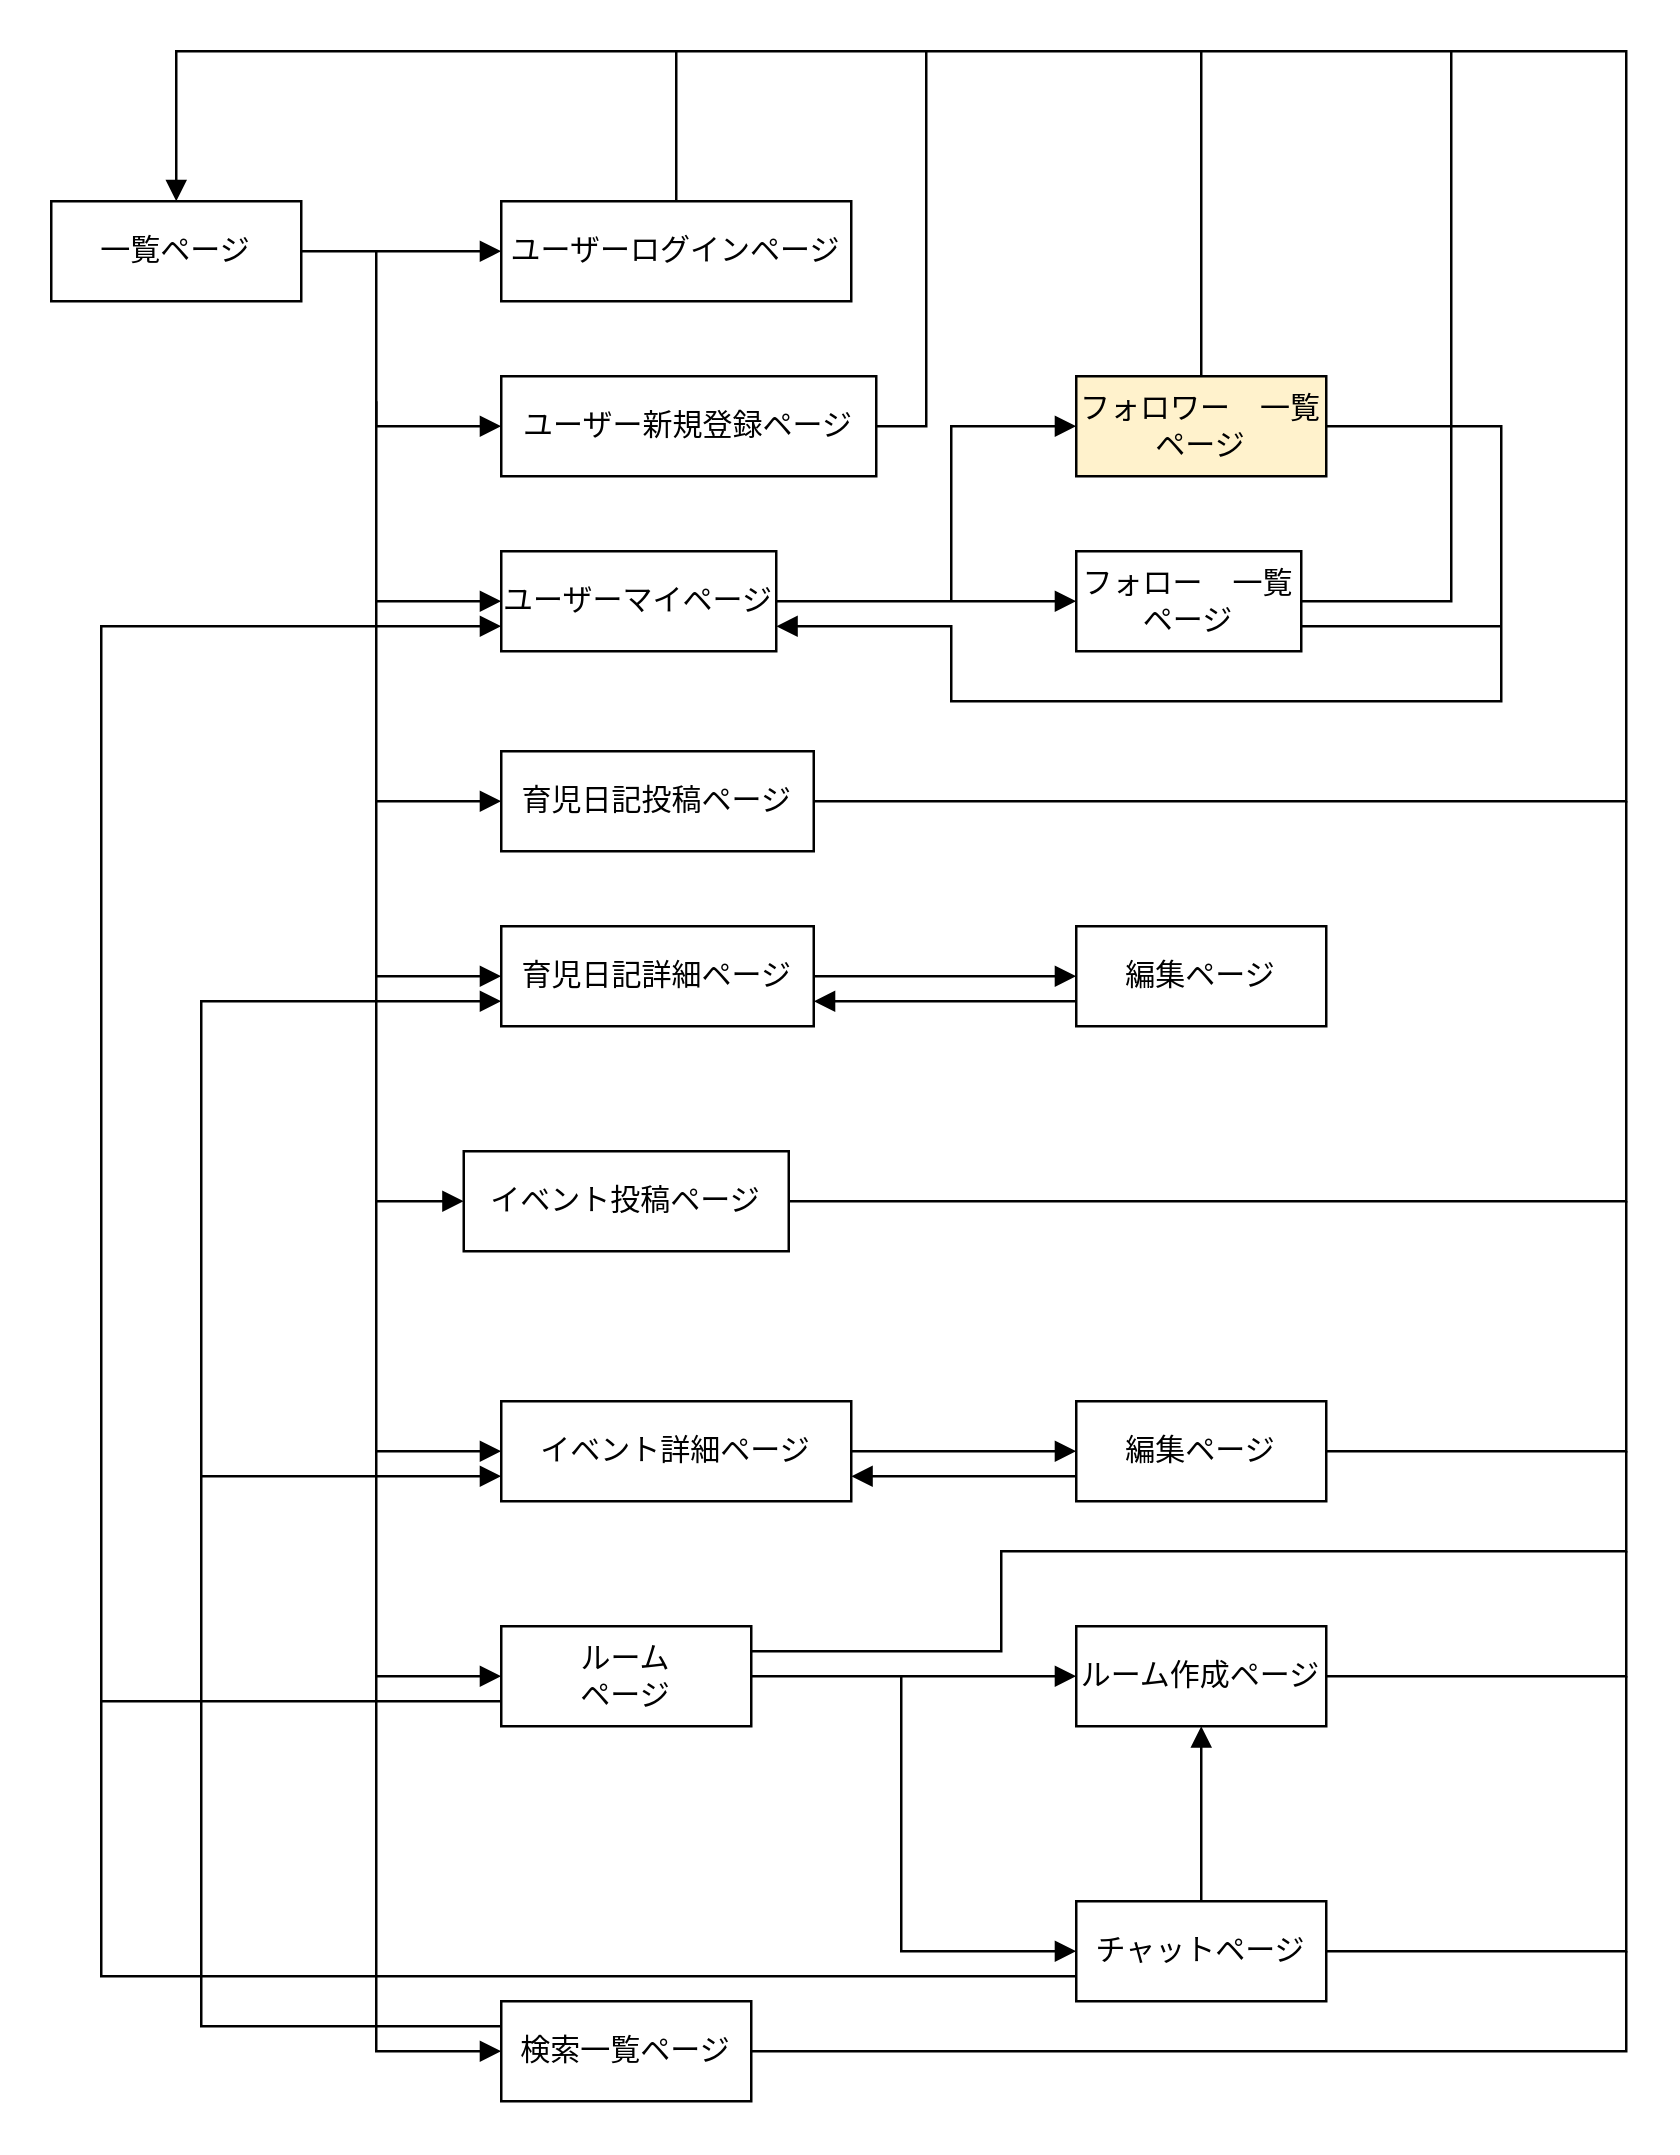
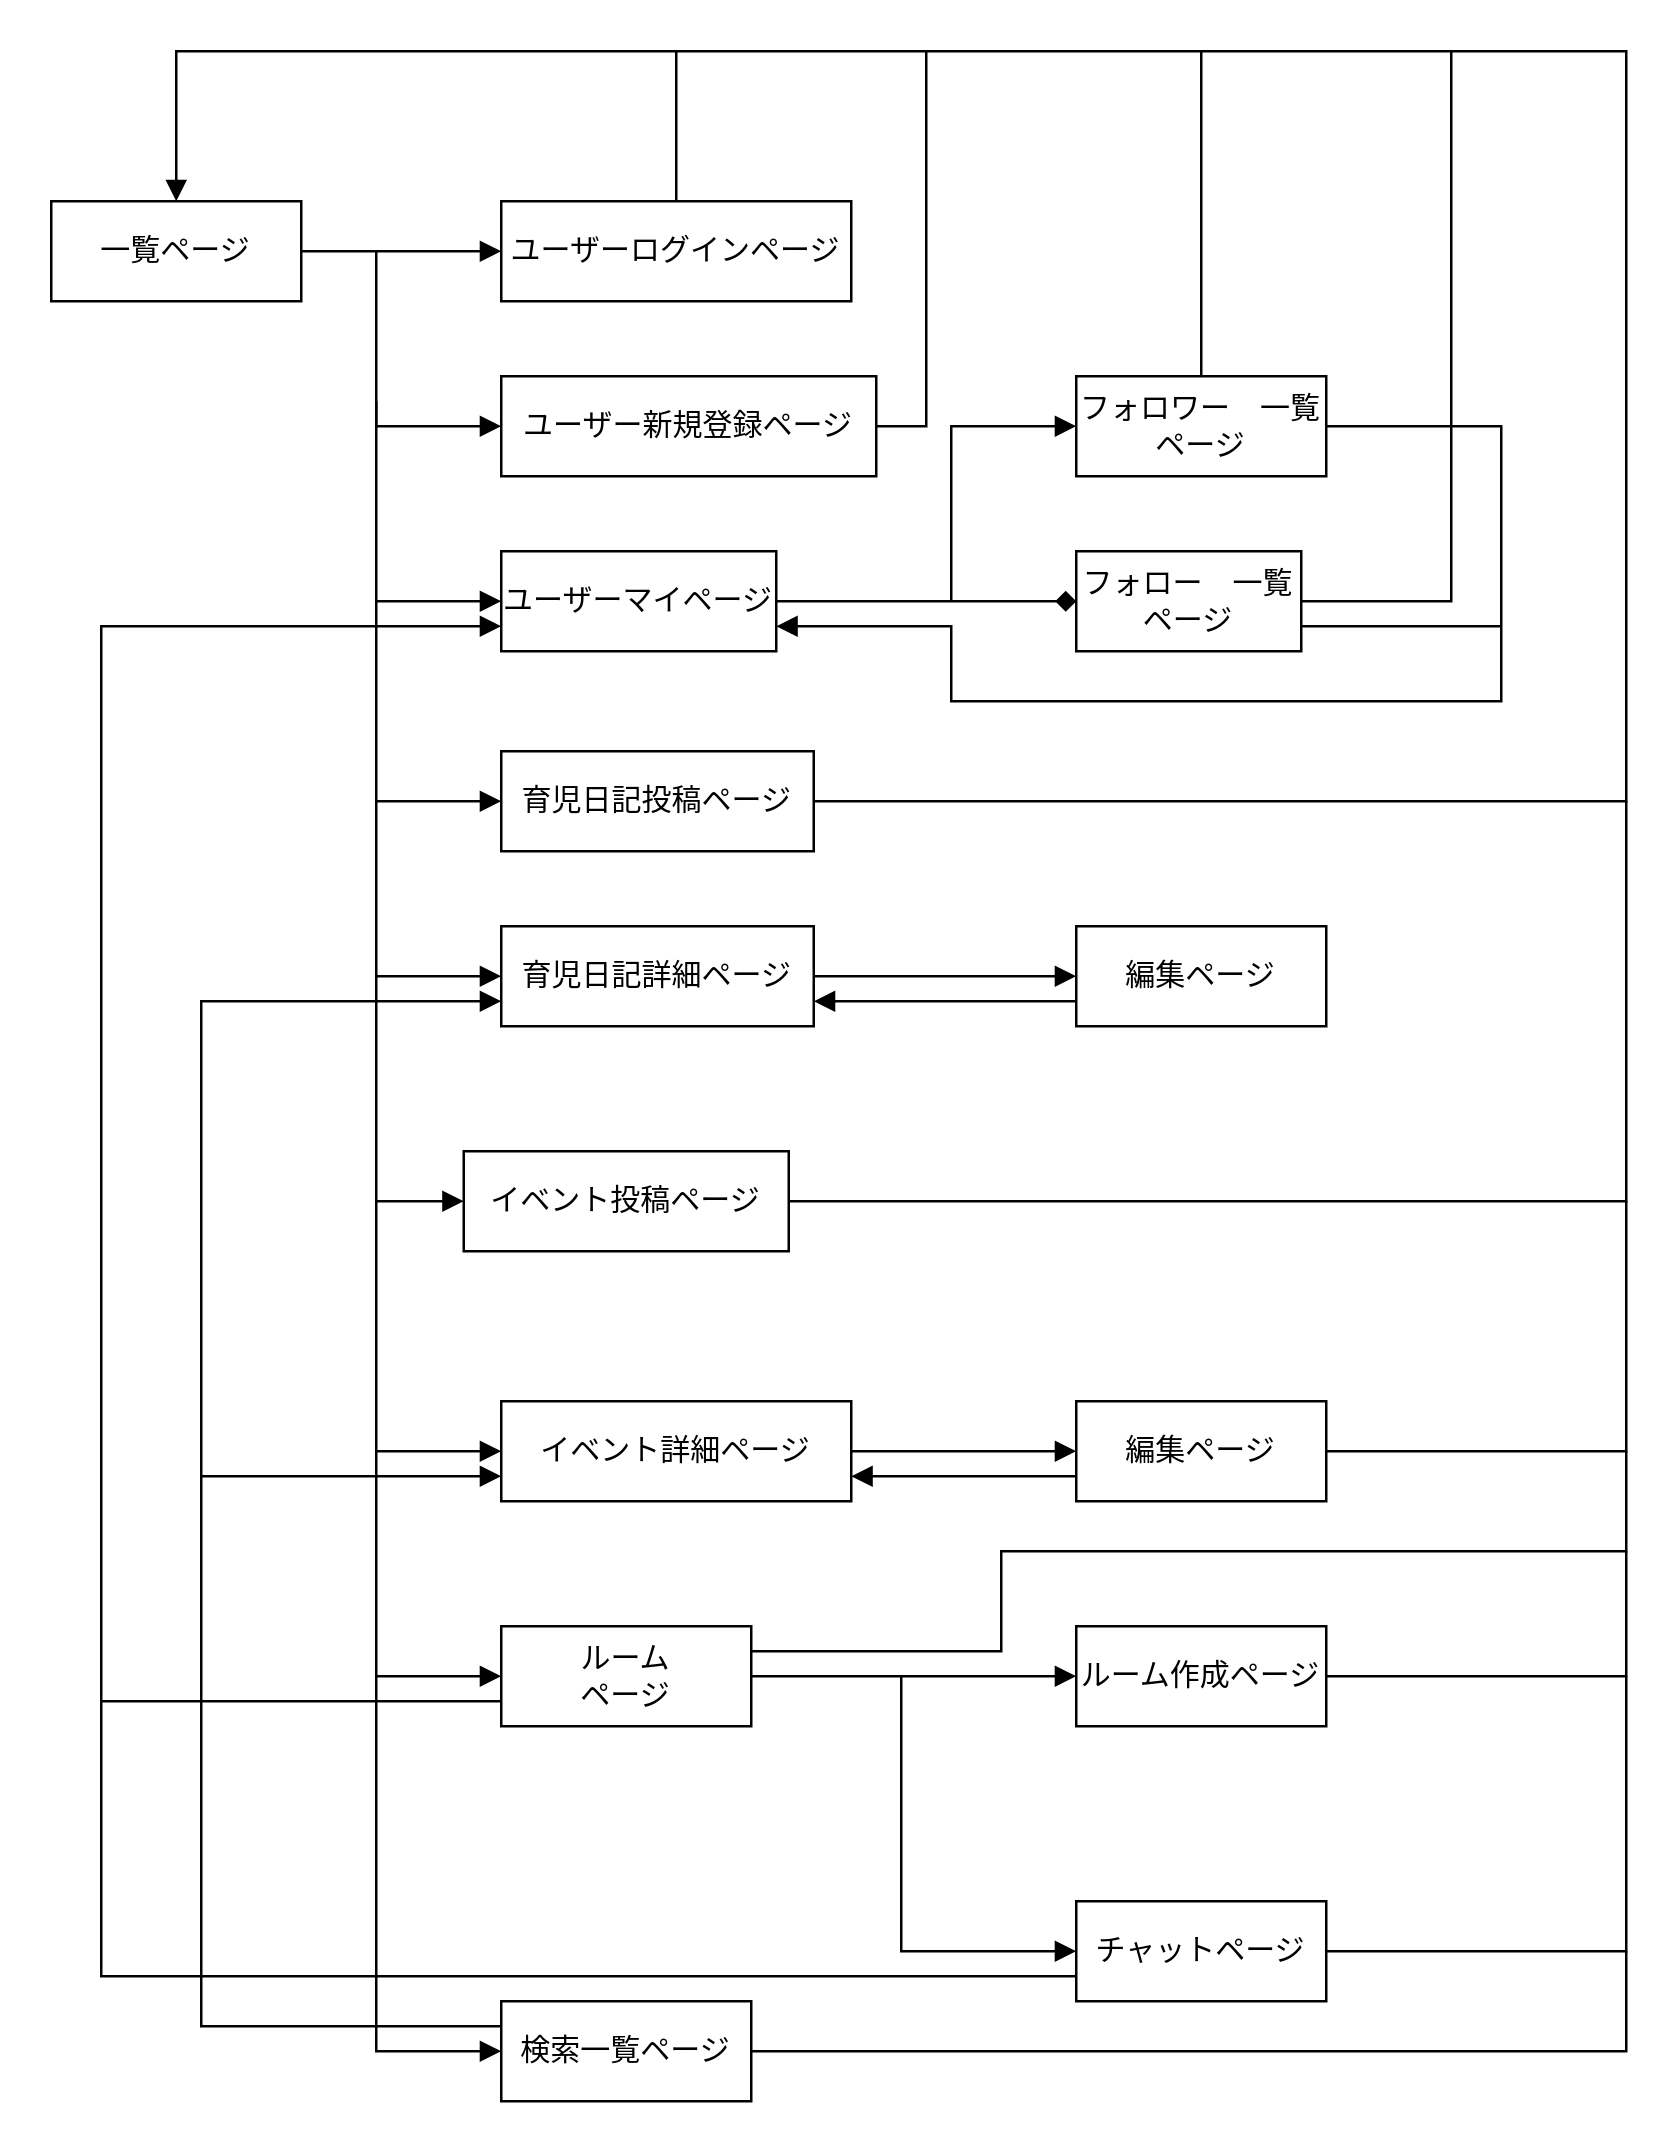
(1201, 426) -> (1201, 426)
(1054, 601) -> (1055, 601)
(1201, 1824) -> none
